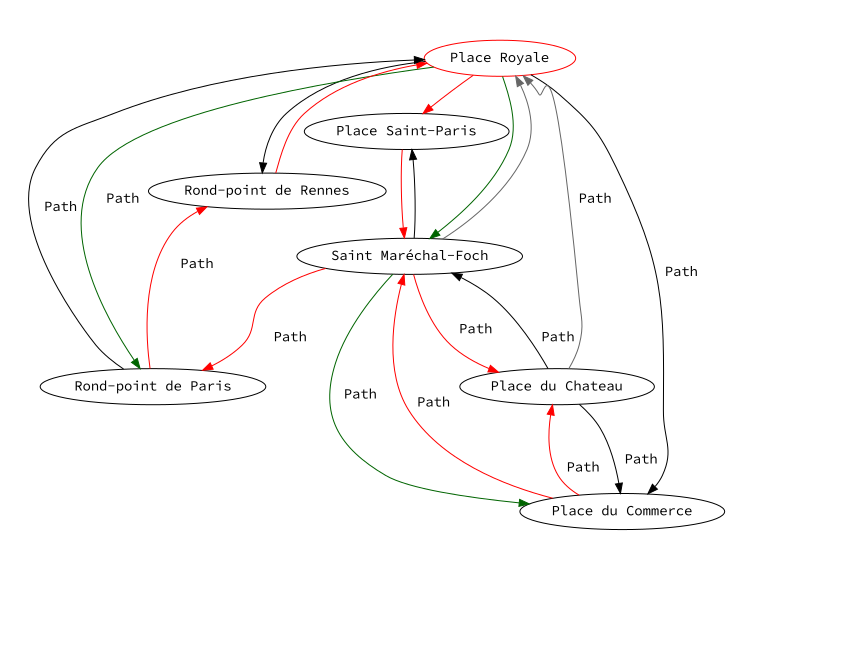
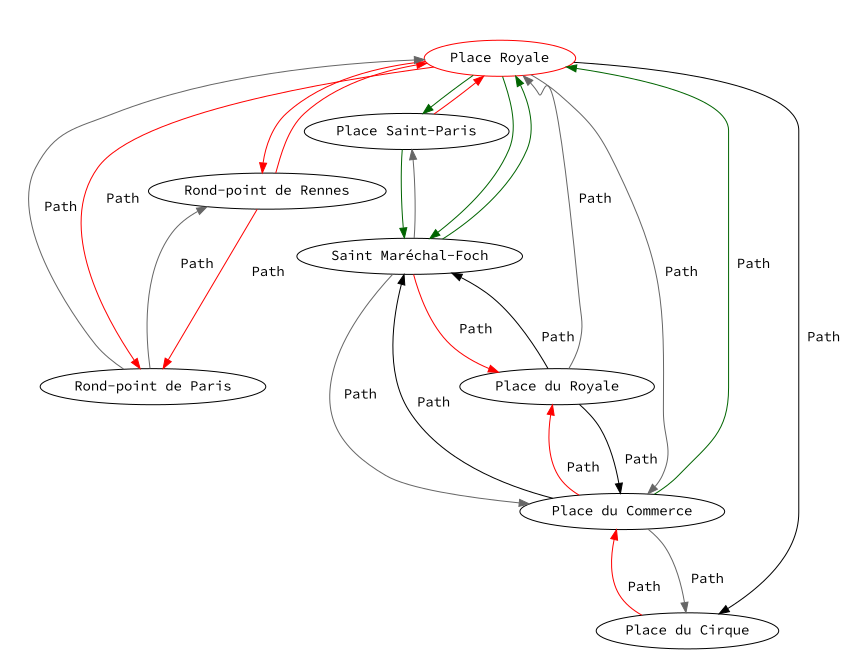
(452, 91) -> (452, 91)
(312, 95) -> (312, 95)
none -> (455, 99)
(103, 118) -> (103, 118)
(159, 128) -> (159, 128)
(513, 175) -> (513, 175)
(401, 189) -> (401, 189)
(415, 199) -> (415, 199)
none -> (729, 241)
(653, 261) -> (653, 261)
(151, 282) -> (151, 282)
(258, 307) -> (213, 285)
(557, 387) -> (557, 387)
(422, 428) -> (422, 428)
(345, 442) -> (345, 442)
none -> (687, 631)
